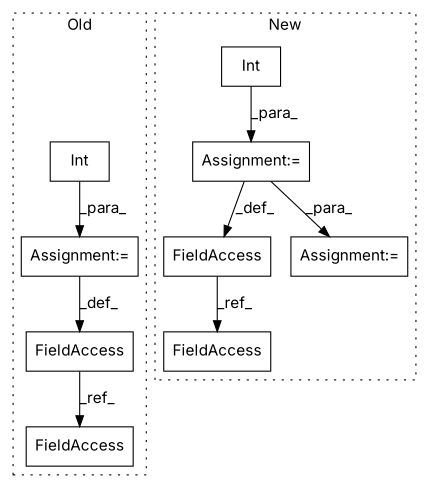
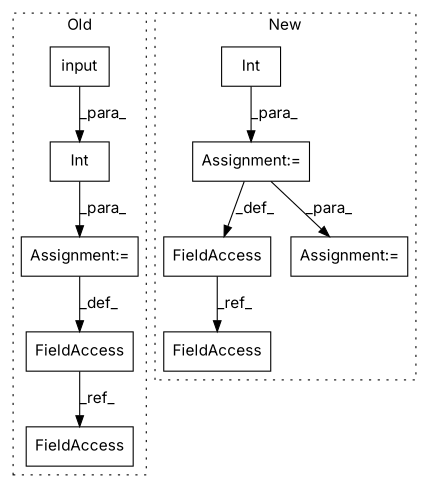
none -> (80, 67)
